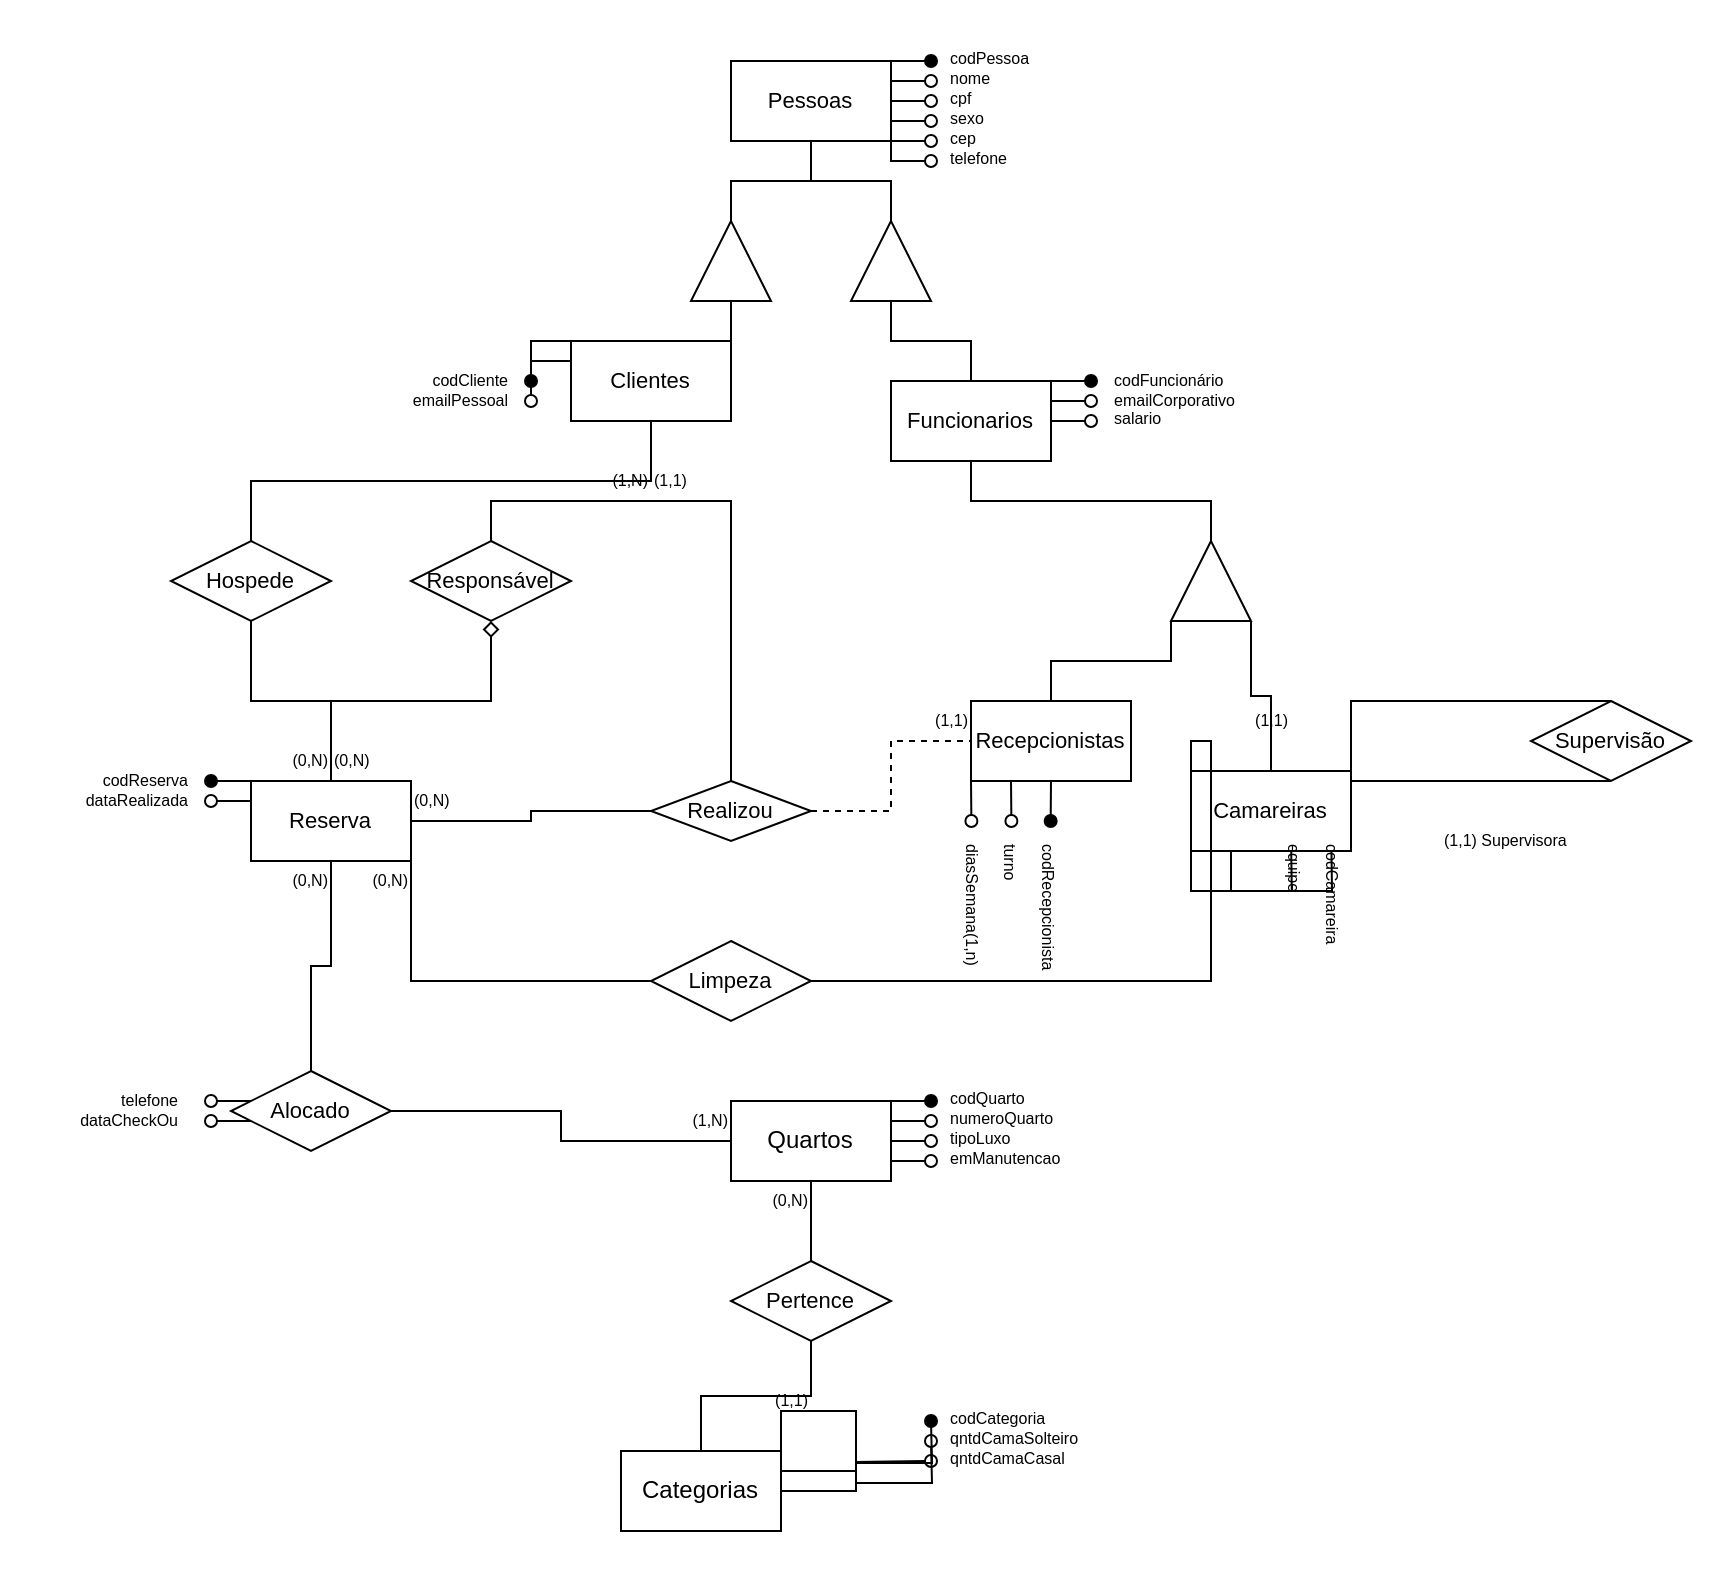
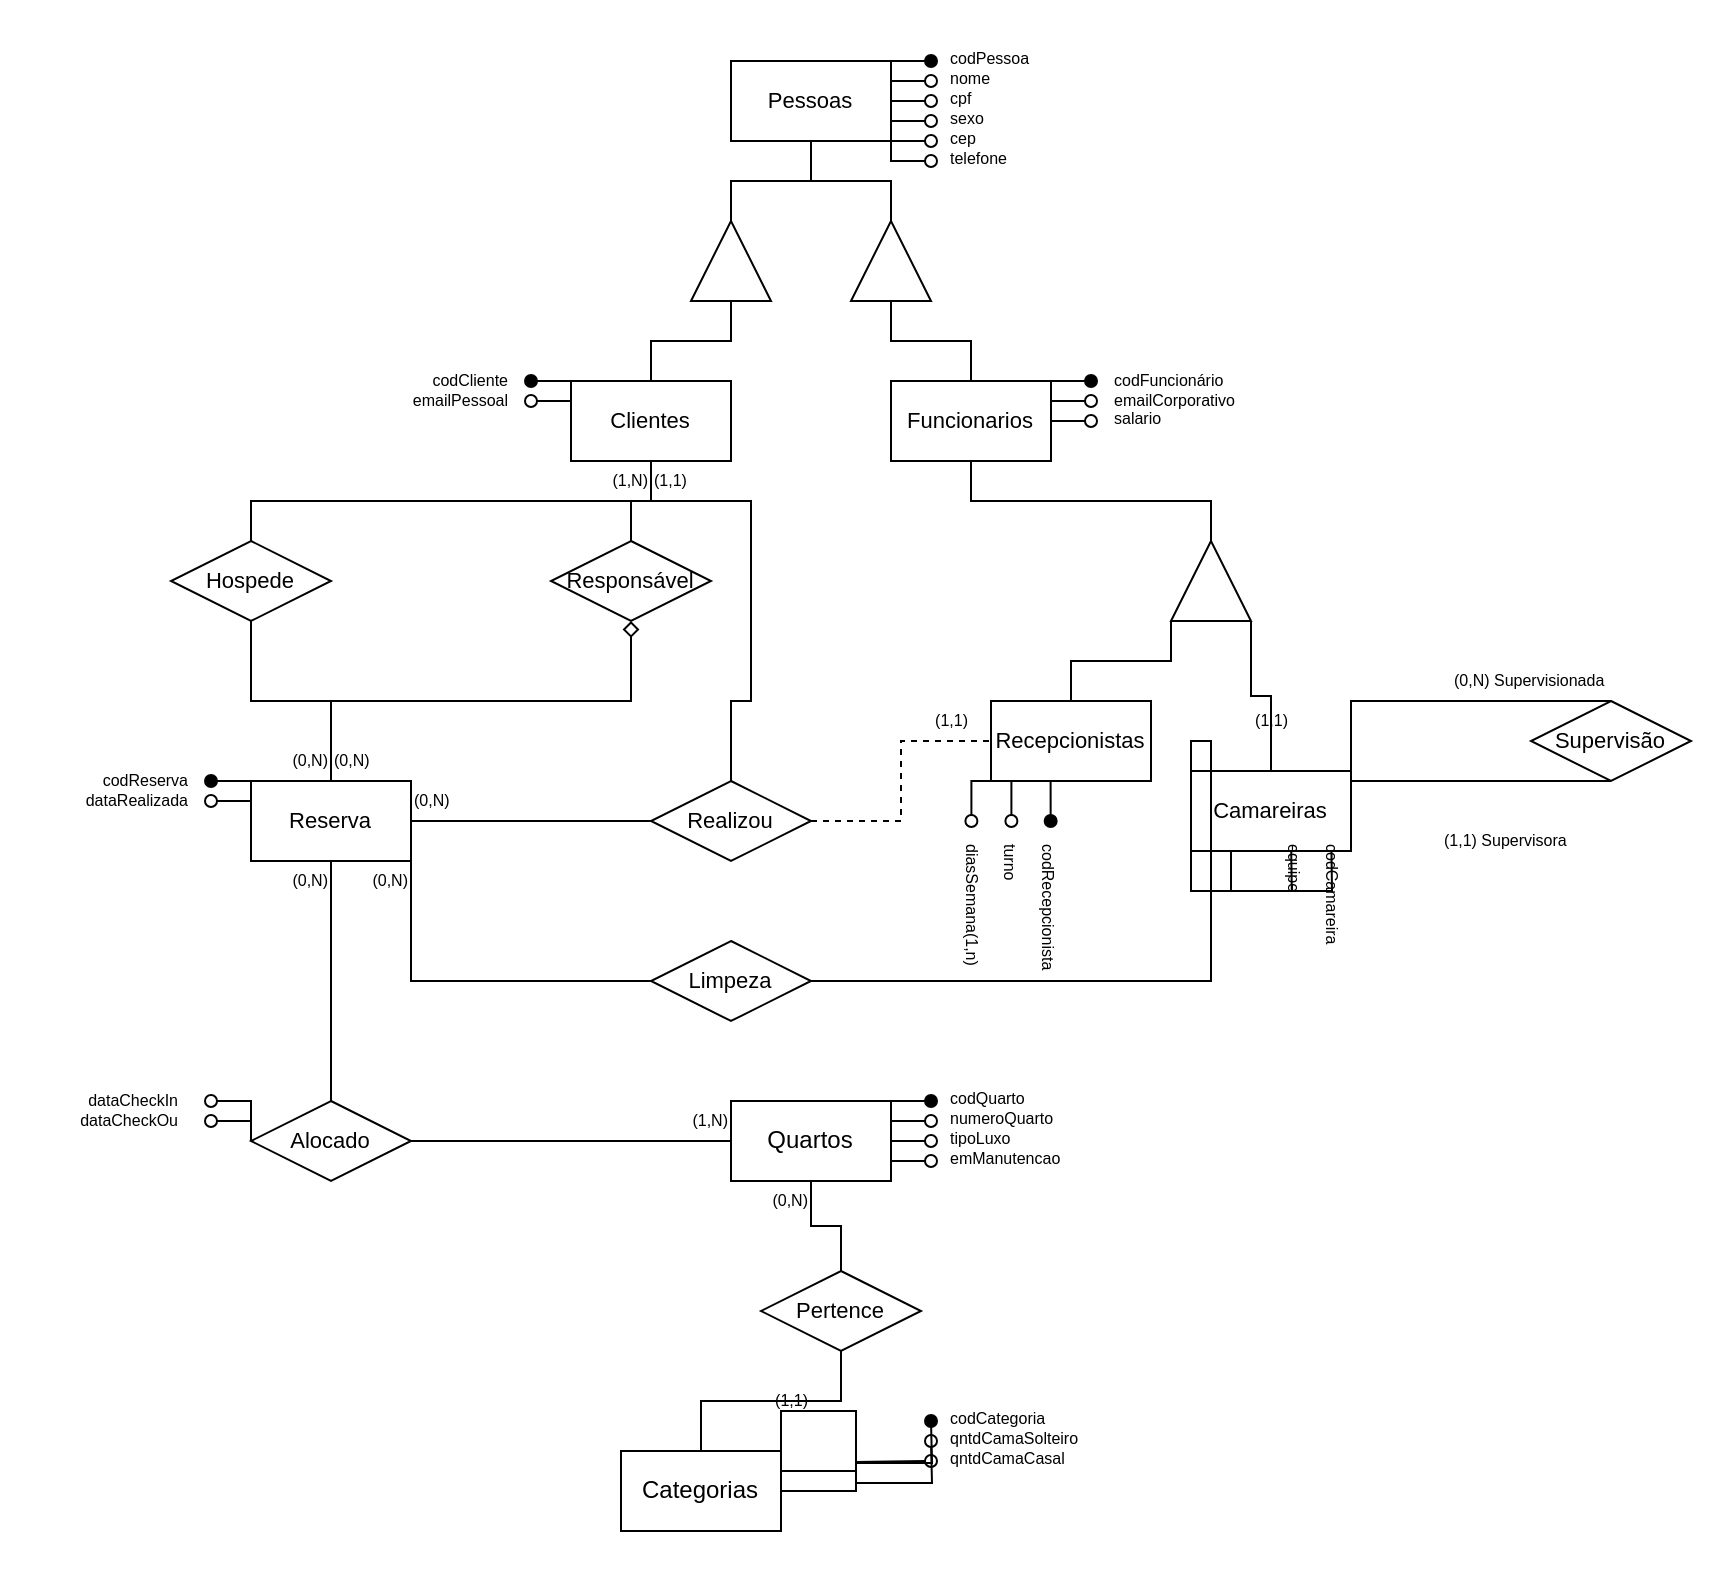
(651, 381) -> (651, 421)
(491, 581) -> (631, 581)
none -> (1551, 681)
(1051, 741) -> (1071, 741)
(731, 811) -> (731, 821)
(130, 1111) -> (130, 1111)
(311, 1111) -> (331, 1141)
(811, 1301) -> (841, 1311)
